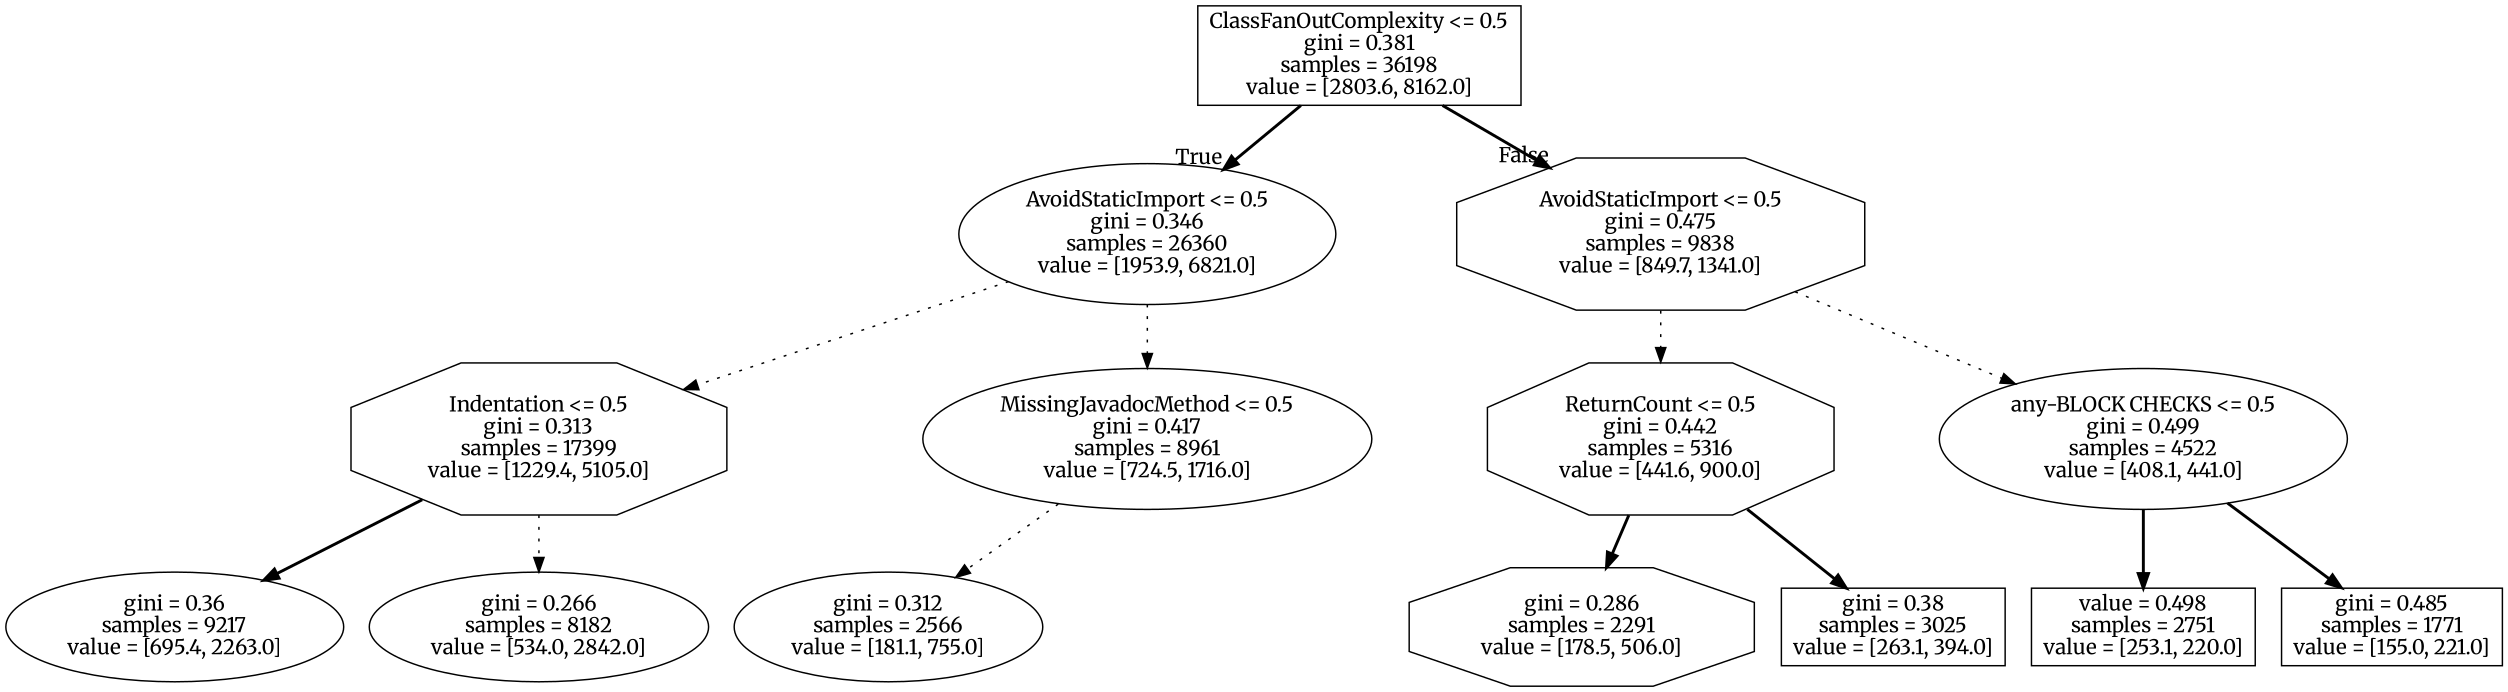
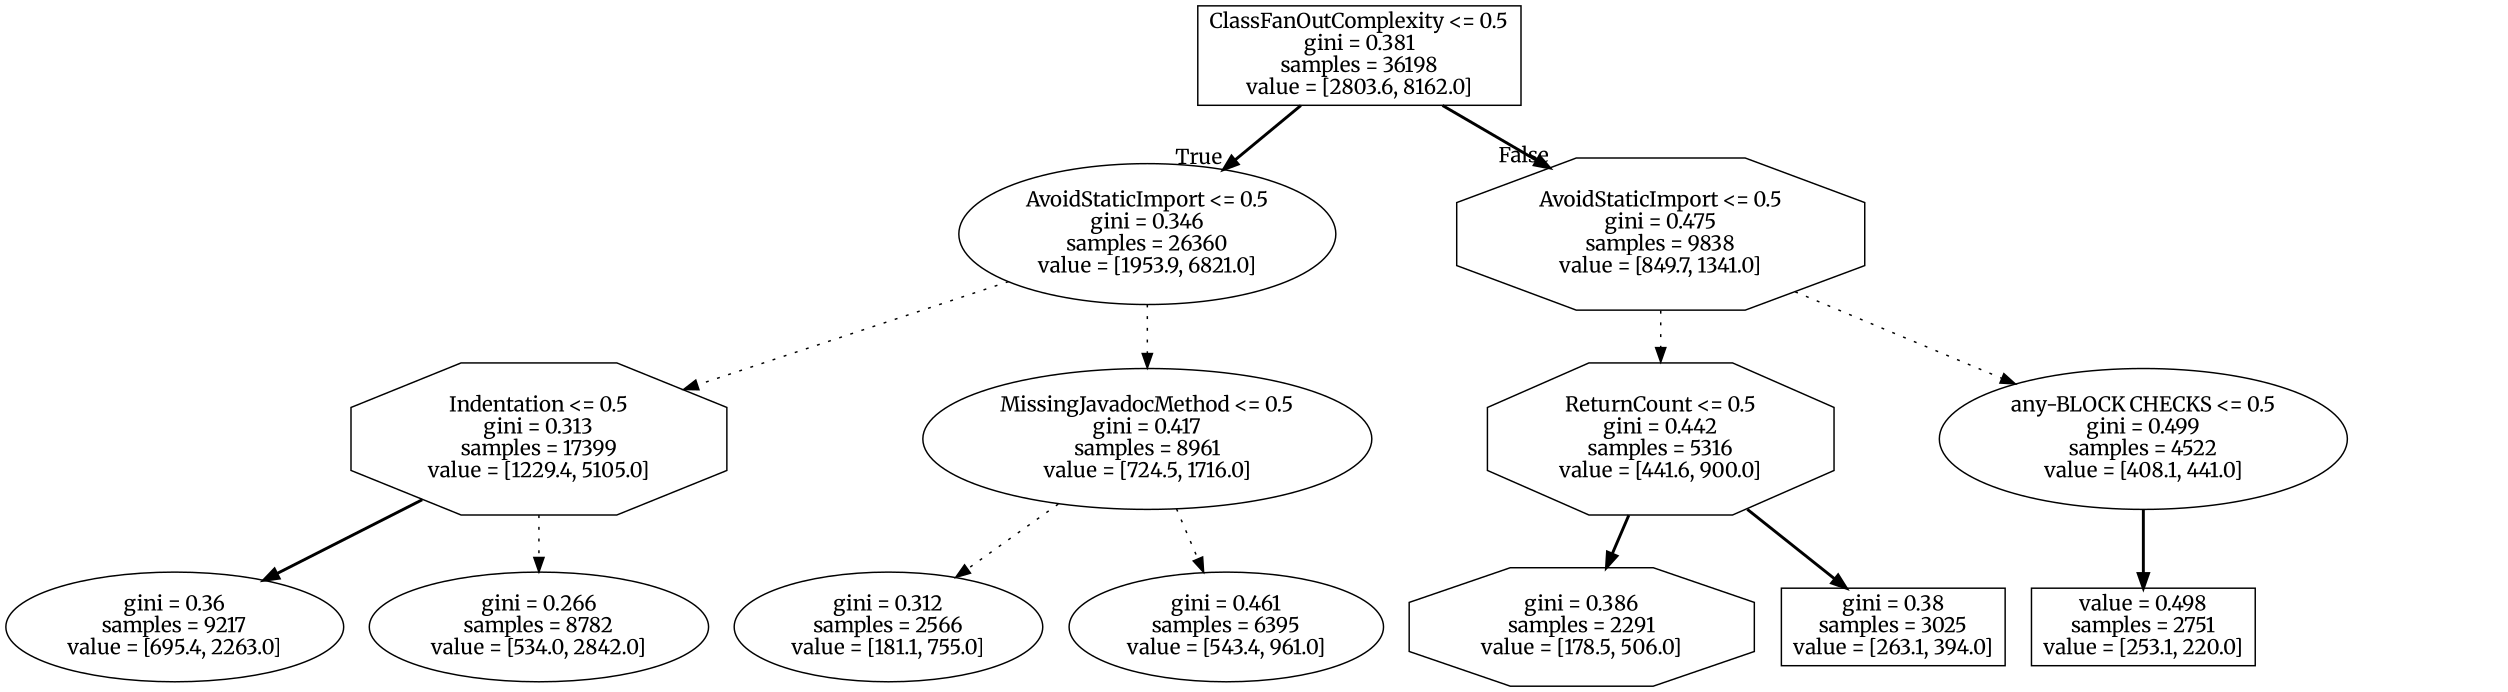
(539, 627) -> (539, 627)
none -> (1226, 627)
(1582, 627) -> (1582, 627)
(2392, 627) -> none
